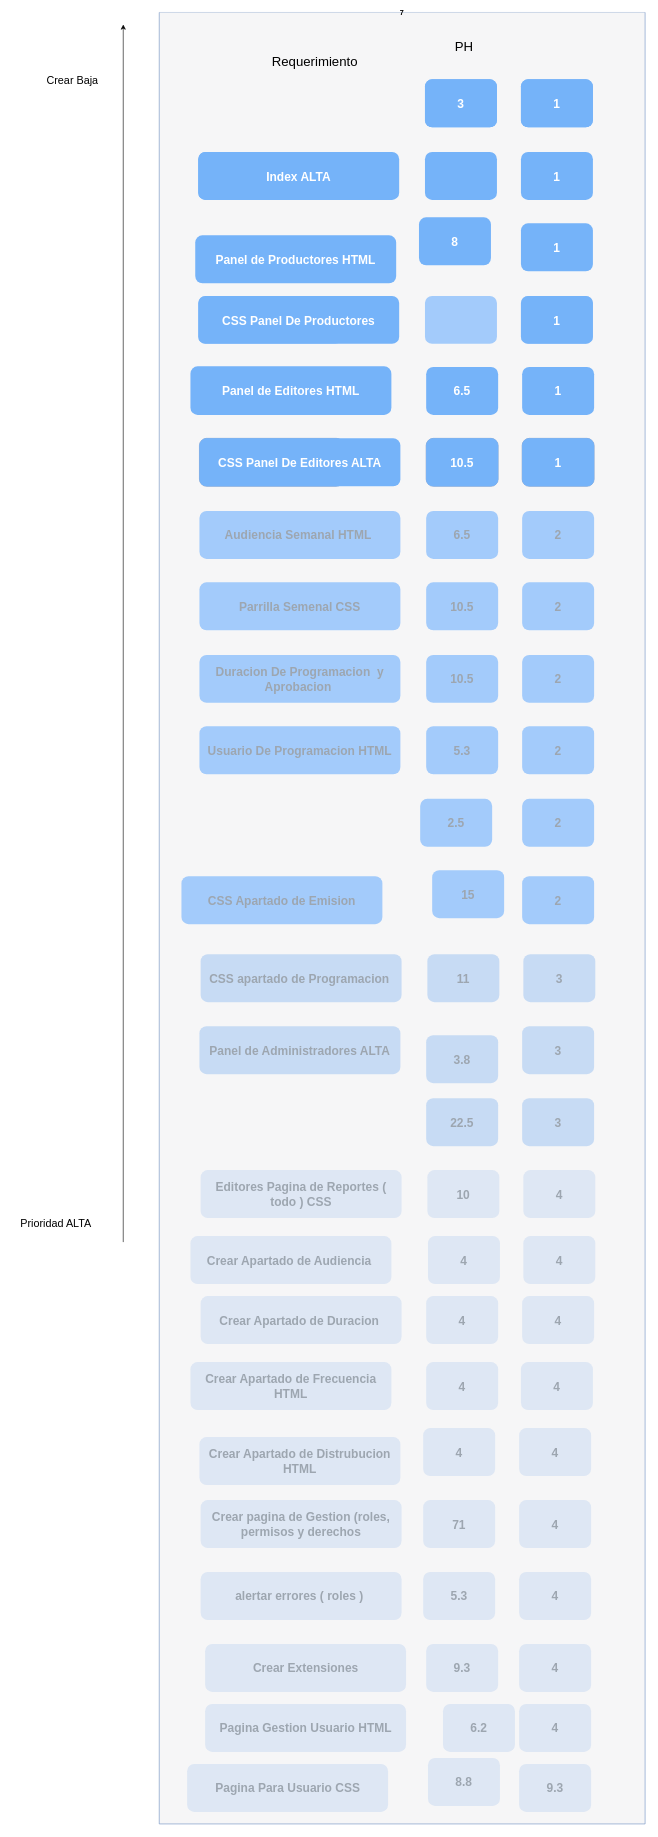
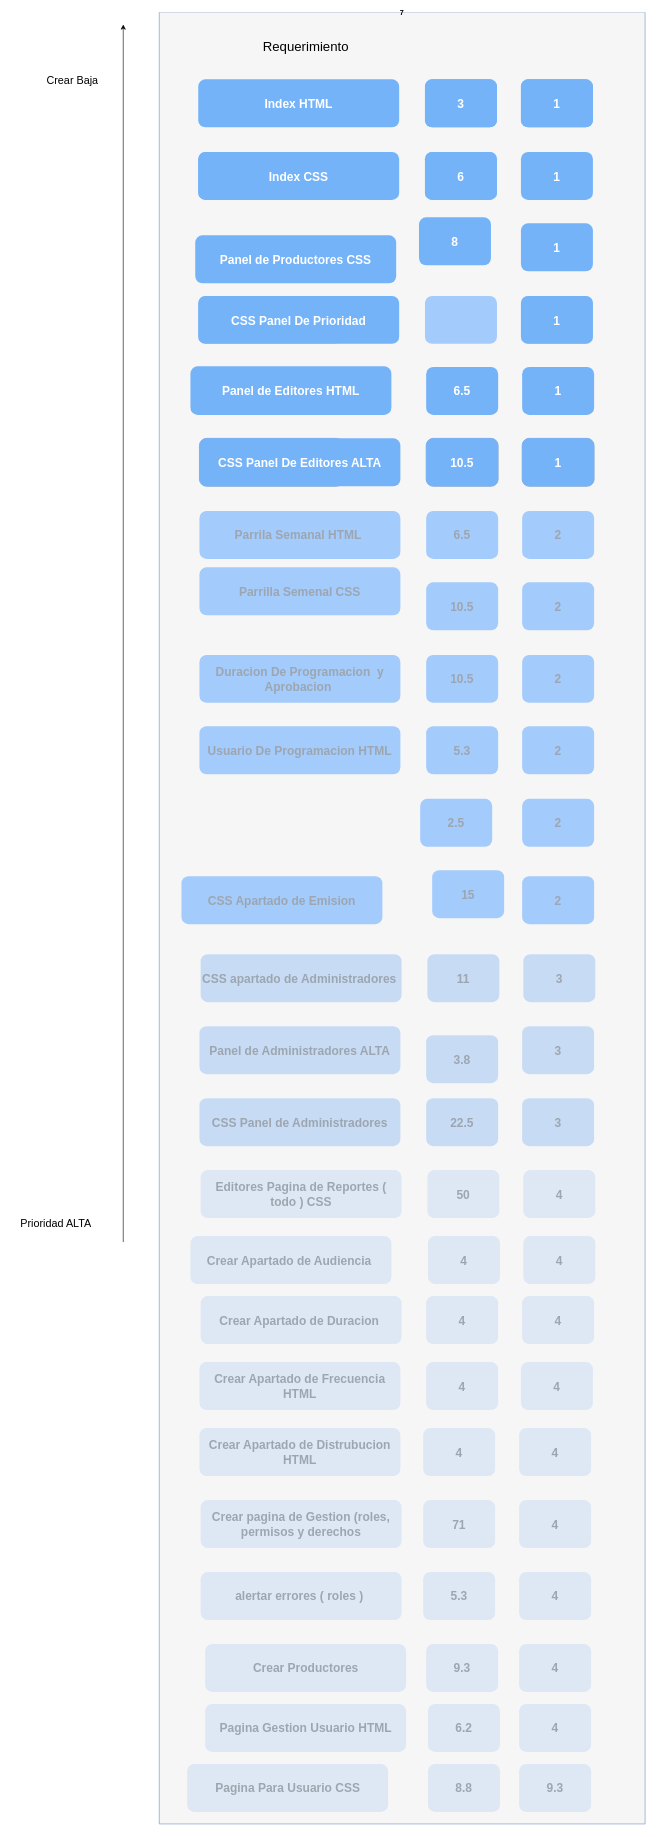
(464, 47) -> none
(315, 62) -> (306, 47)
none -> (299, 103)
(299, 176) -> (299, 176)
none -> (461, 176)
(296, 260) -> (296, 260)
(299, 320) -> (299, 320)
(300, 535) -> (300, 535)
(300, 606) -> (300, 591)
(301, 978) -> (301, 978)
none -> (300, 1122)
(464, 1194) -> (464, 1194)
(291, 1386) -> (300, 1386)
(300, 1461) -> (300, 1452)
(306, 1668) -> (306, 1668)
(479, 1728) -> (464, 1728)
(464, 1782) -> (464, 1788)
